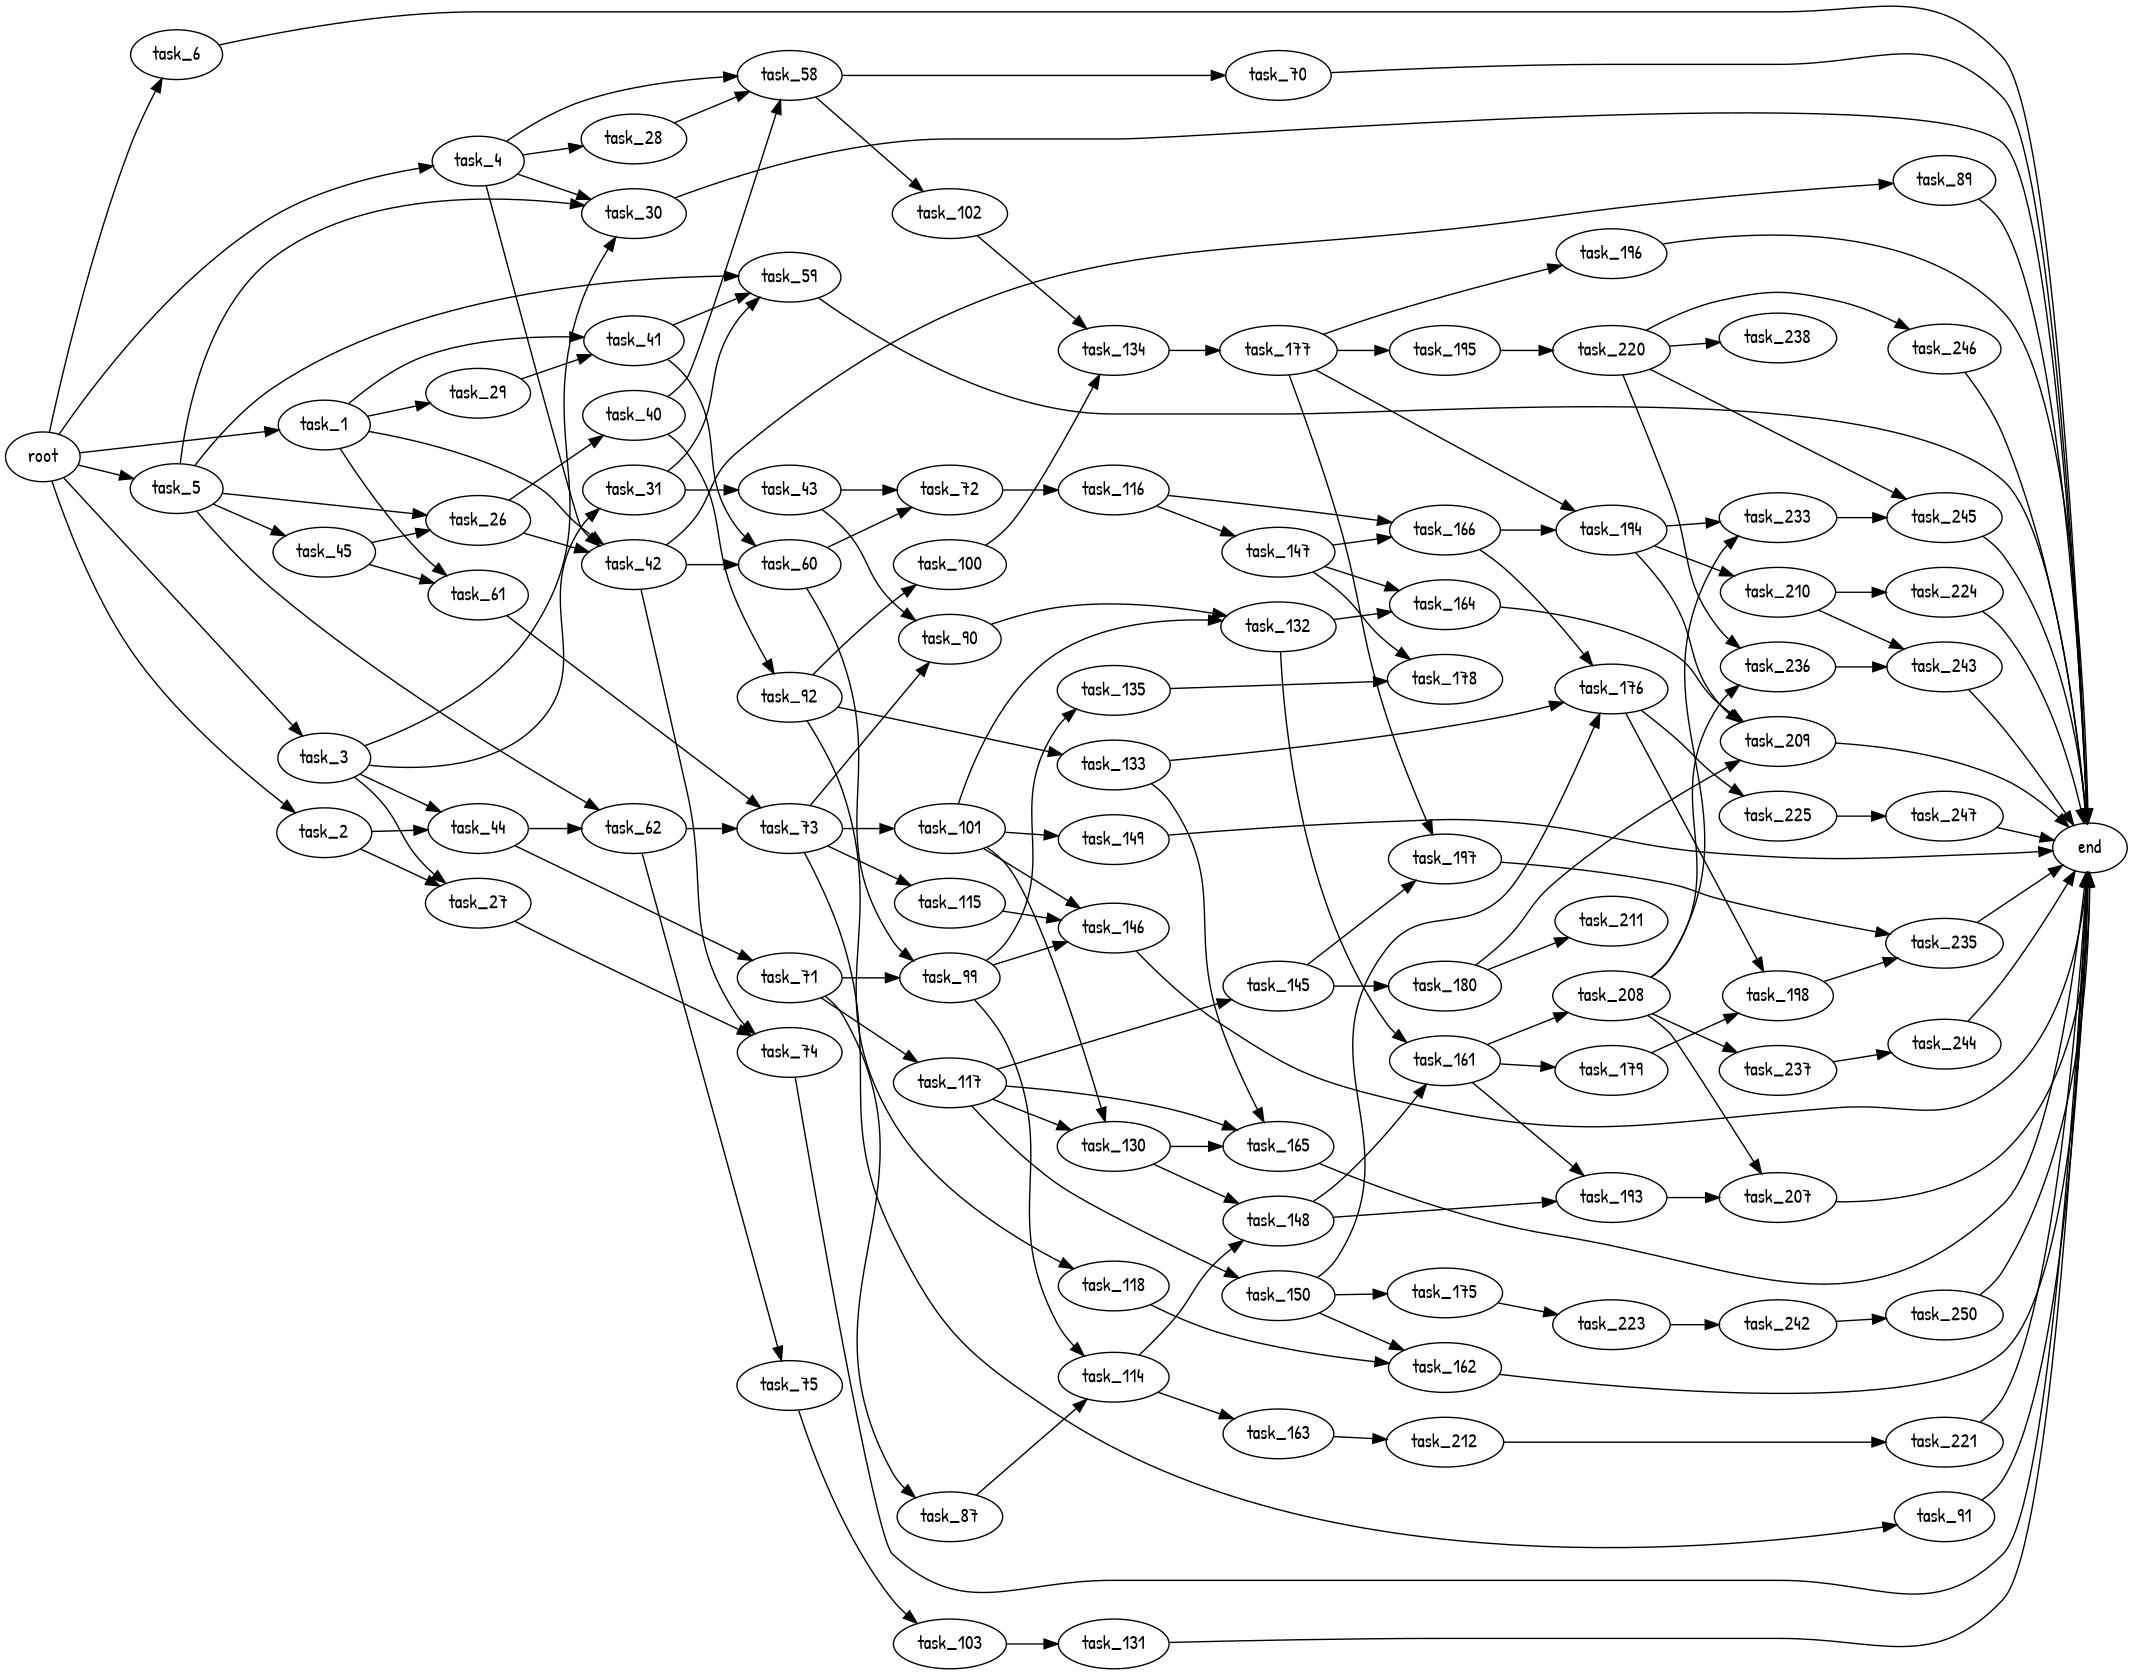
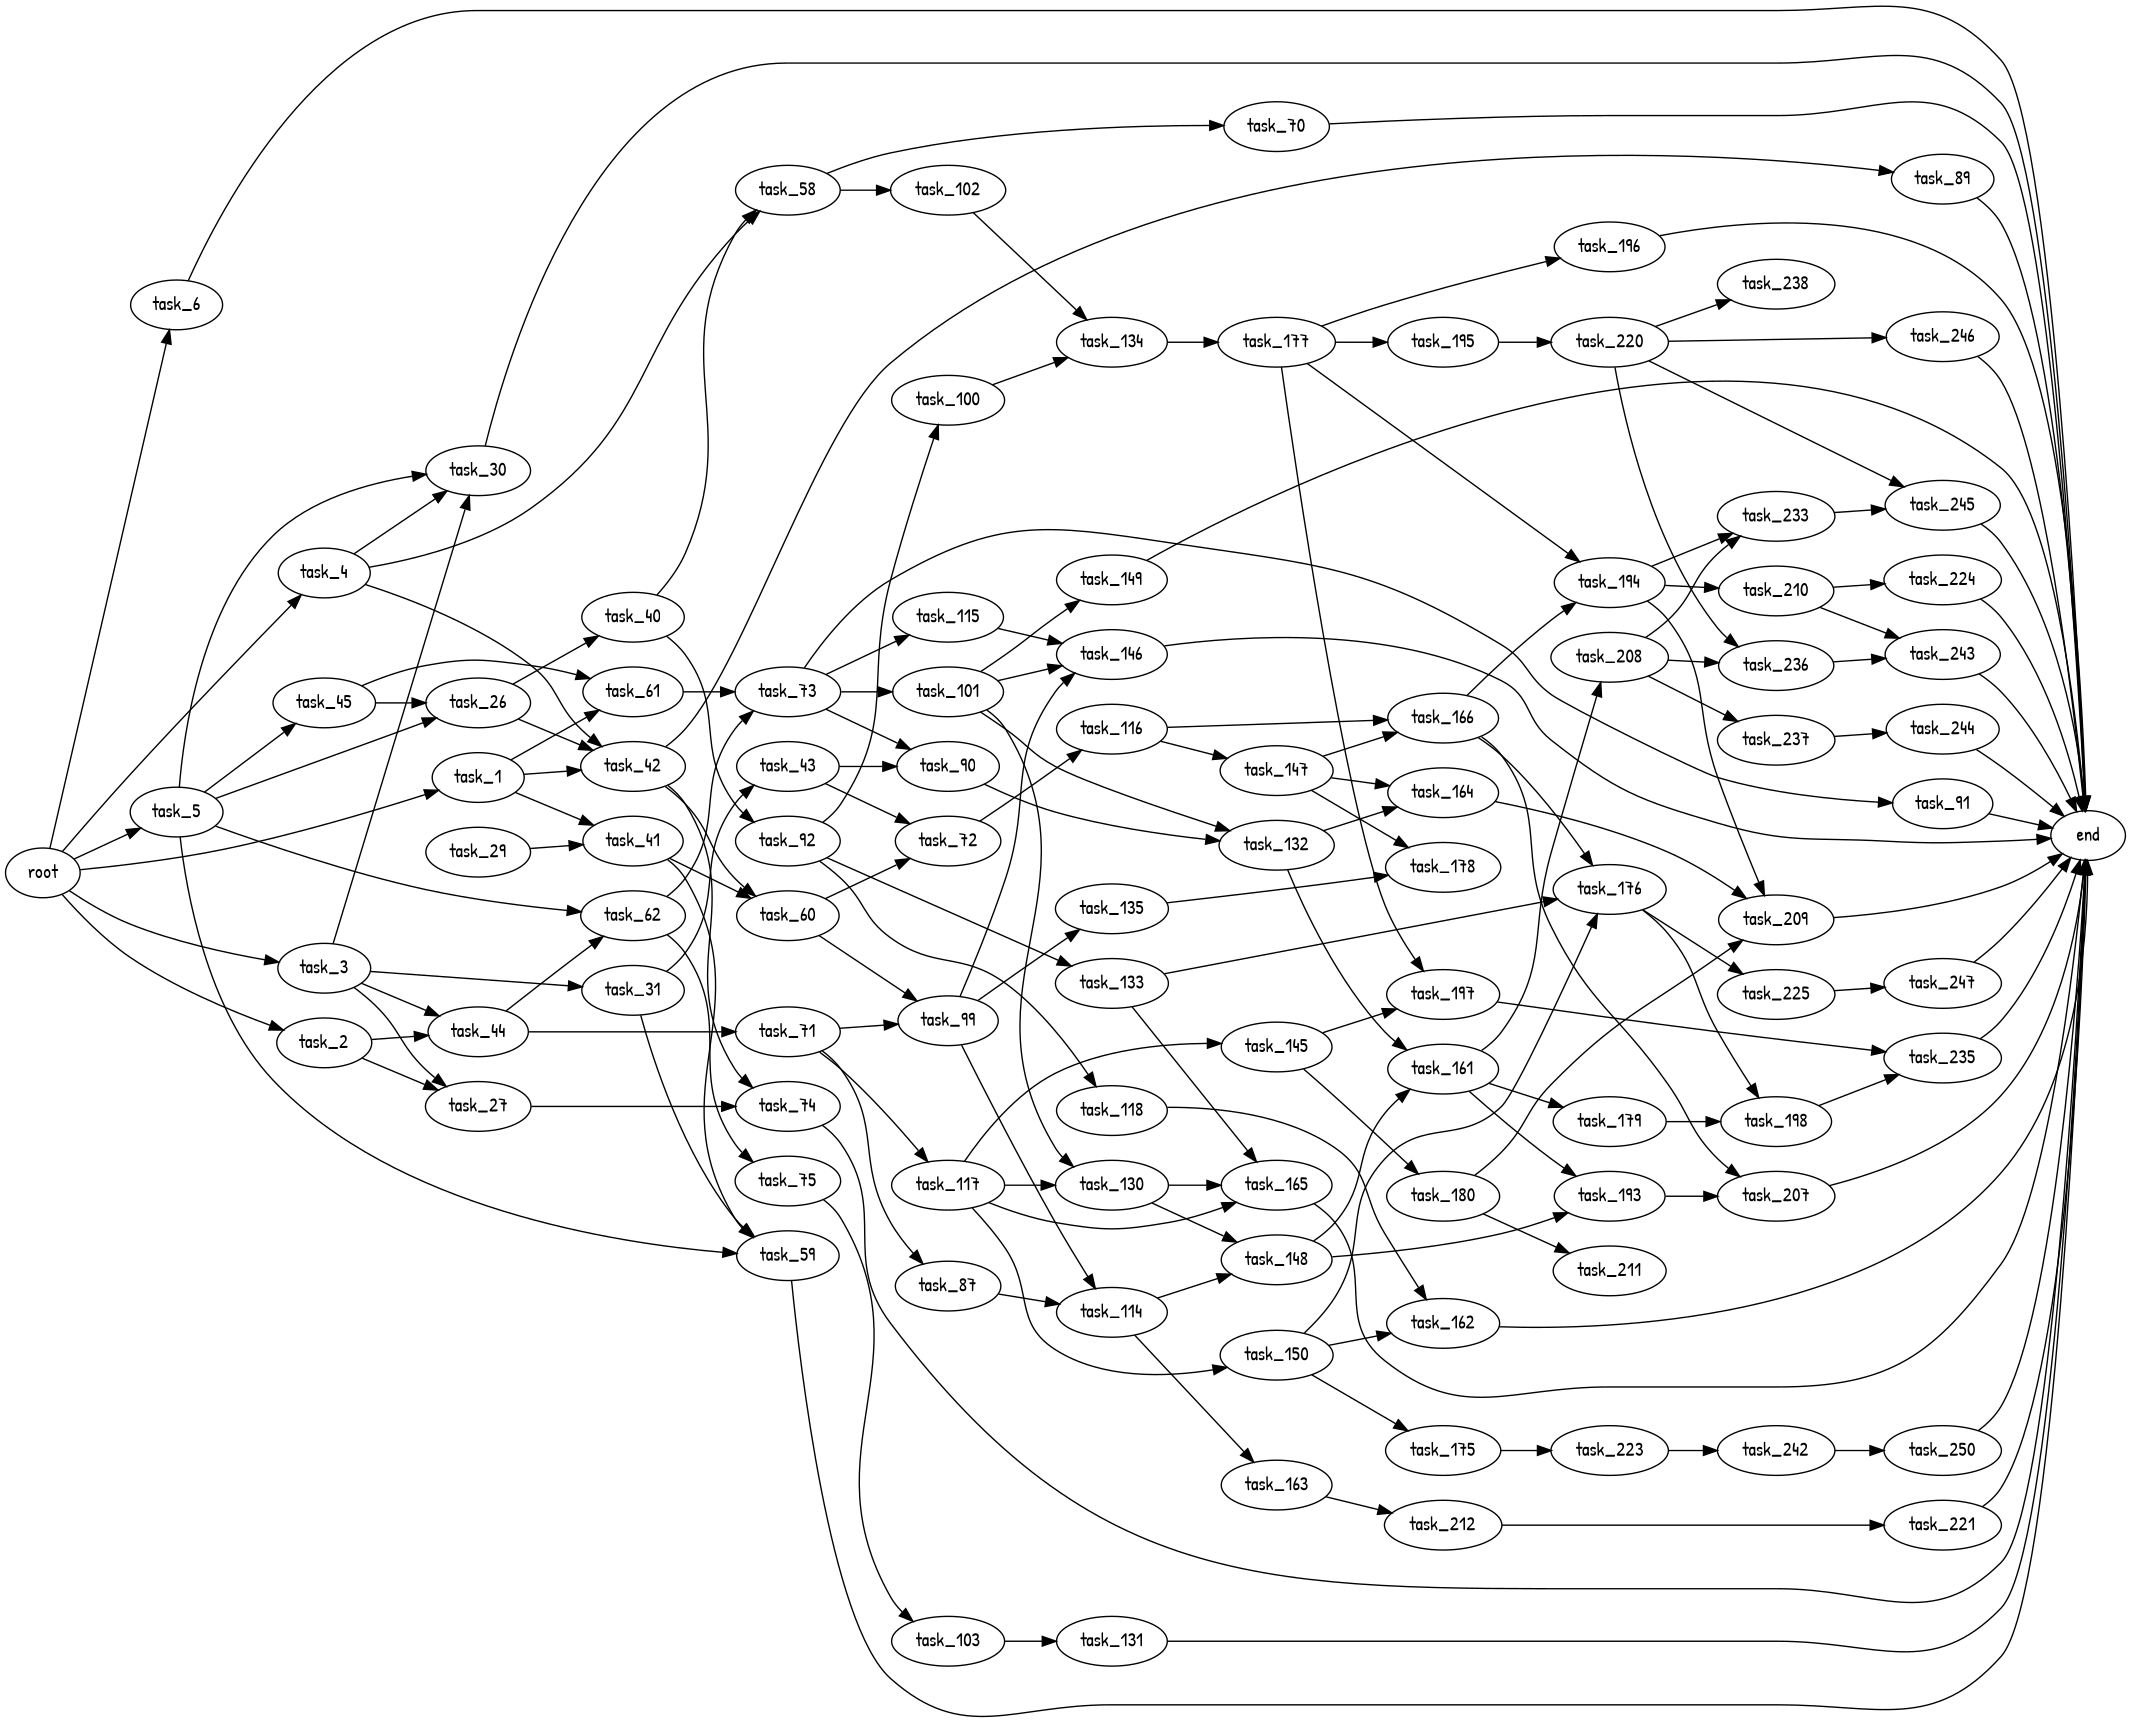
(634, 139) -> none
(392, 411) -> none
(1705, 1085) -> (1567, 956)
